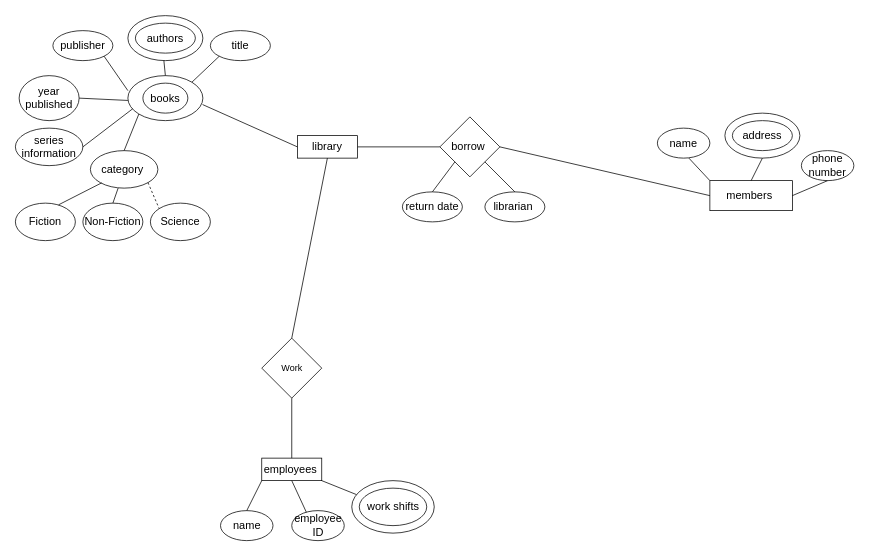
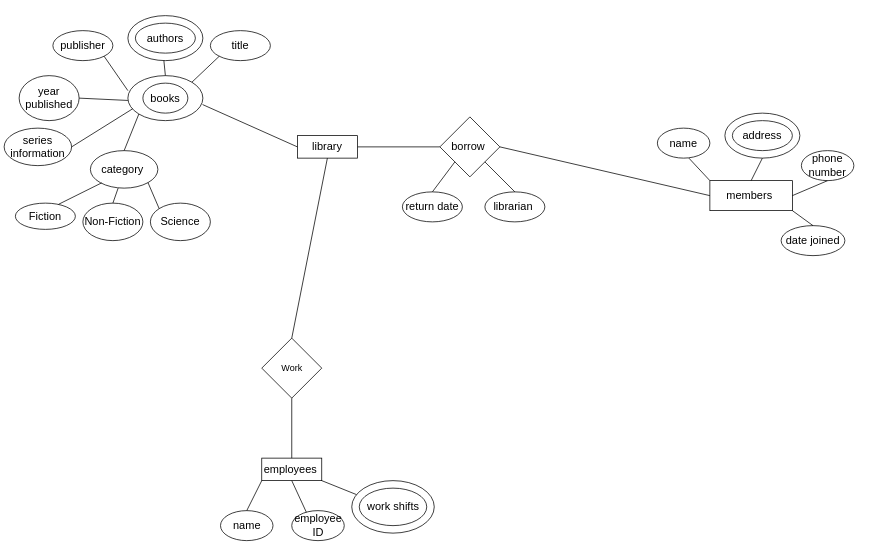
(49, 147) -> (38, 147)
(154, 195) -> (154, 195)
none -> (803, 218)
(45, 222) -> (45, 216)
none -> (813, 240)
